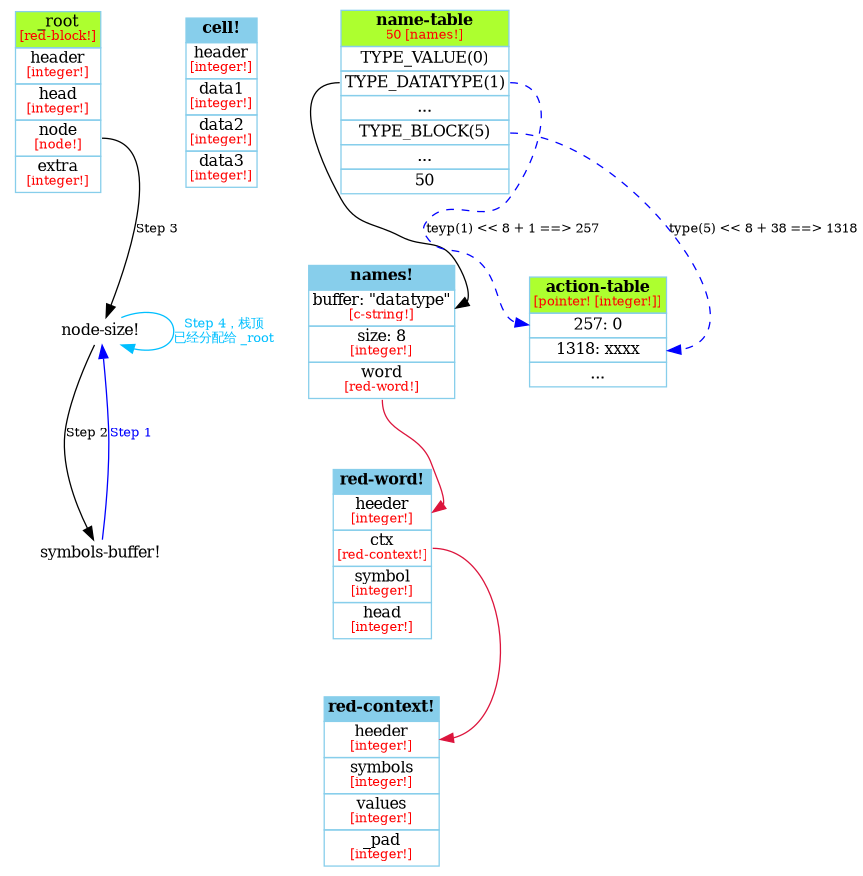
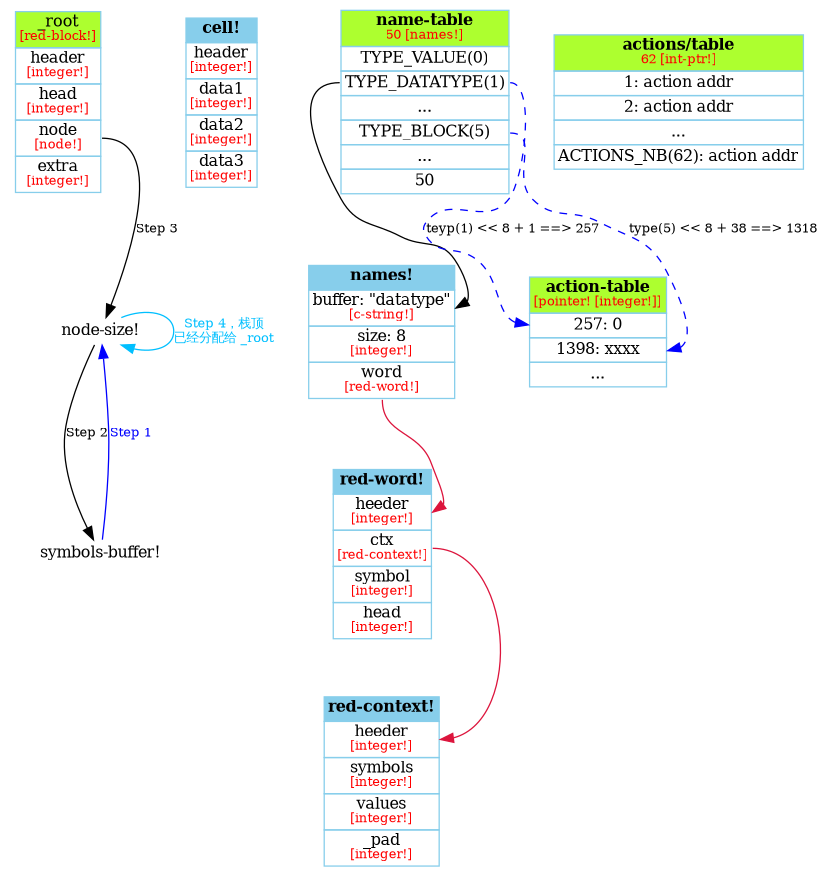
none -> (678, 102)
(598, 349) -> (598, 349)
